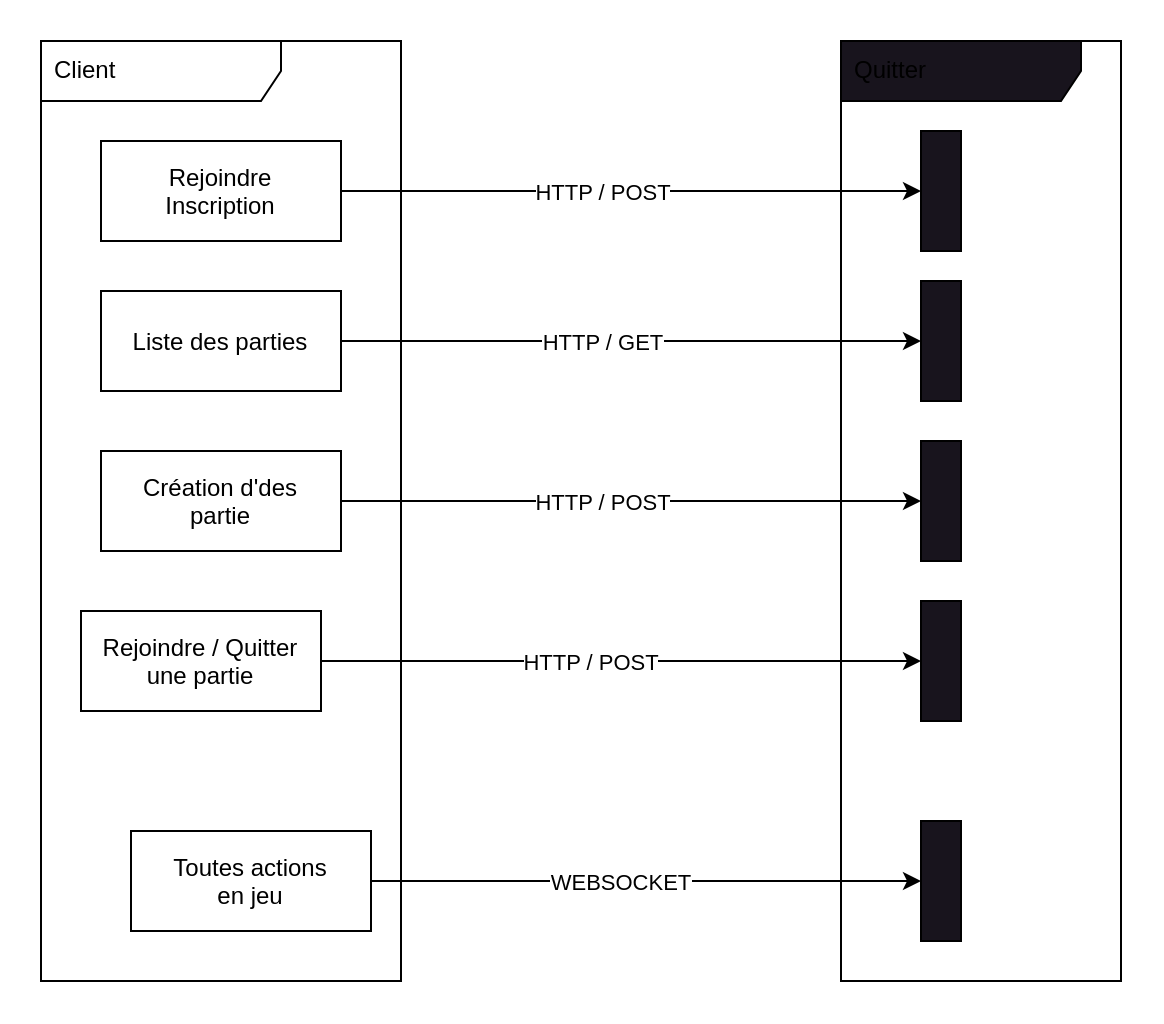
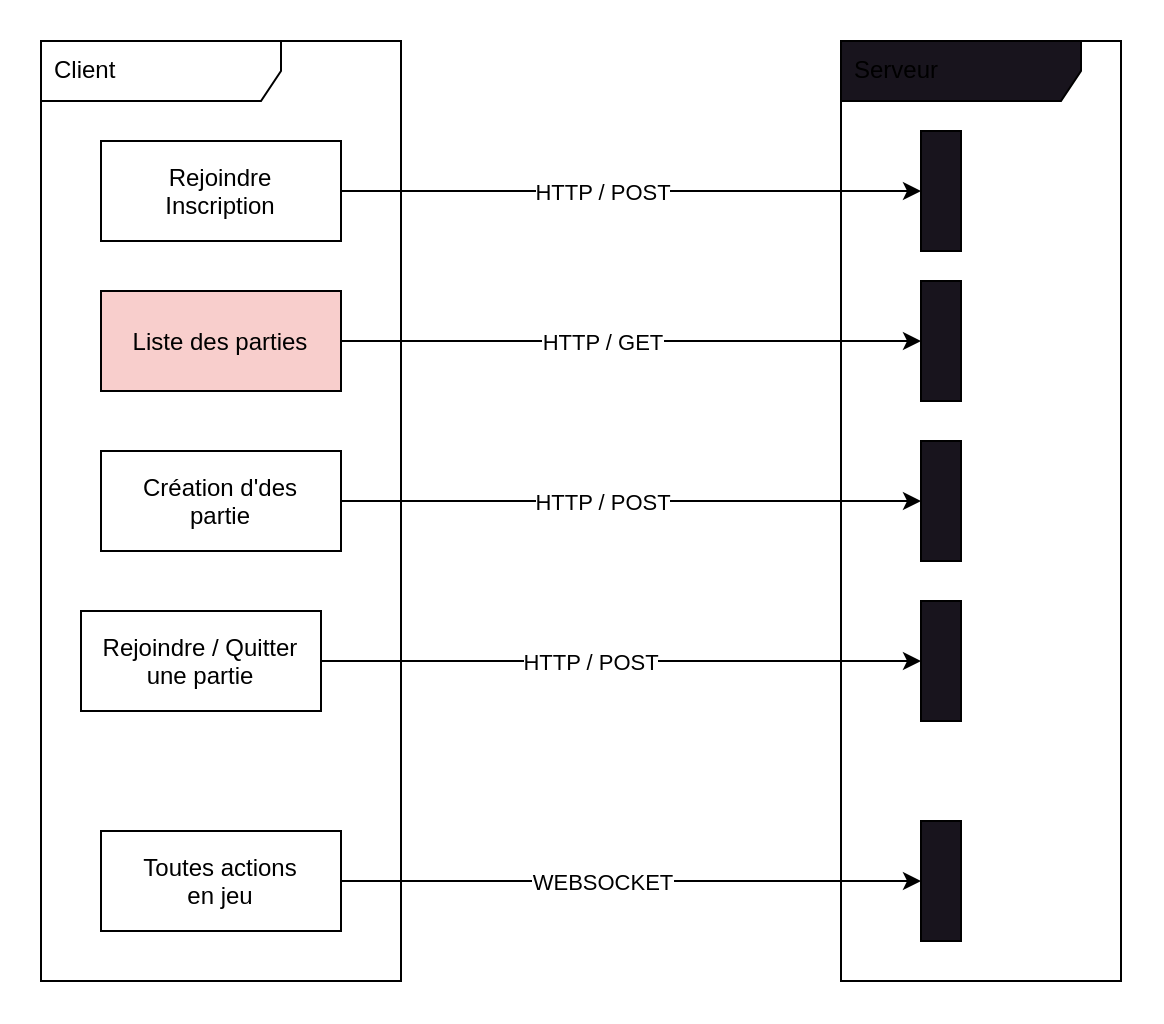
(899, 71) -> (902, 71)
(221, 341) -> (221, 341)
(251, 881) -> (221, 881)
